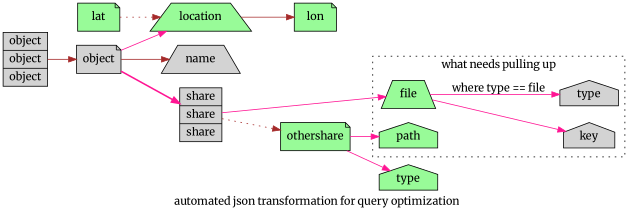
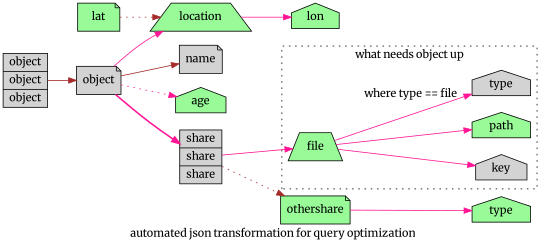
(264, 17) -> (262, 17)
(315, 17) -> (315, 17)
(201, 59) -> (201, 59)
(499, 65) -> (409, 55)
none -> (201, 101)
(361, 137) -> (400, 138)
